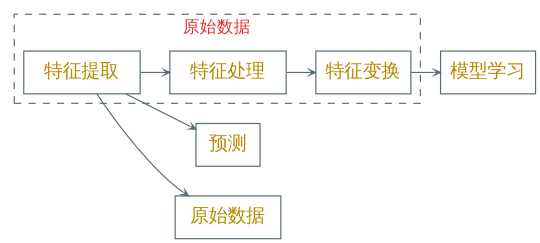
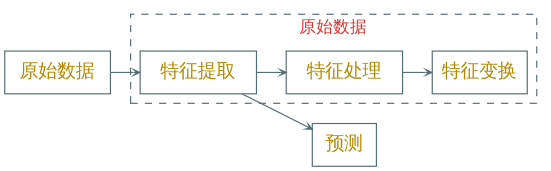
(488, 72) -> none
(136, 147) -> (122, 72)
